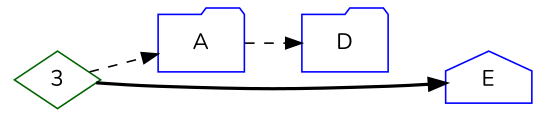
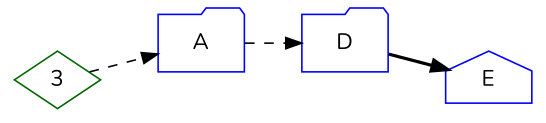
(263, 89) -> (410, 60)
